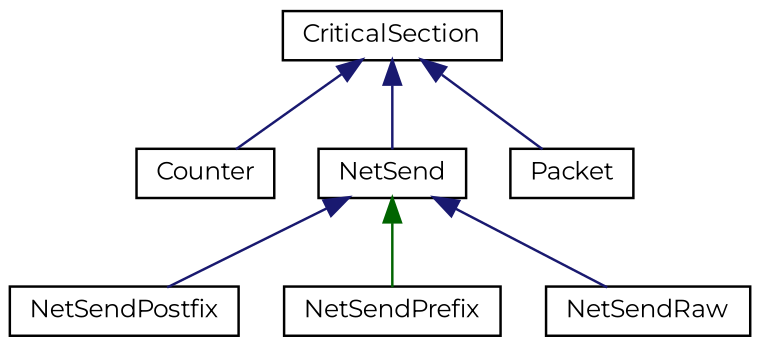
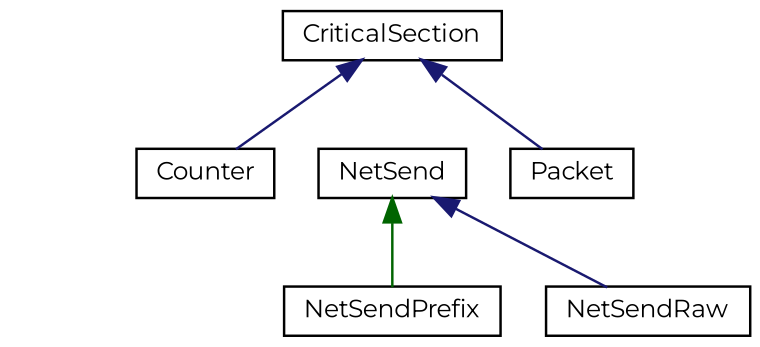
(392, 117) -> none
(124, 311) -> none
